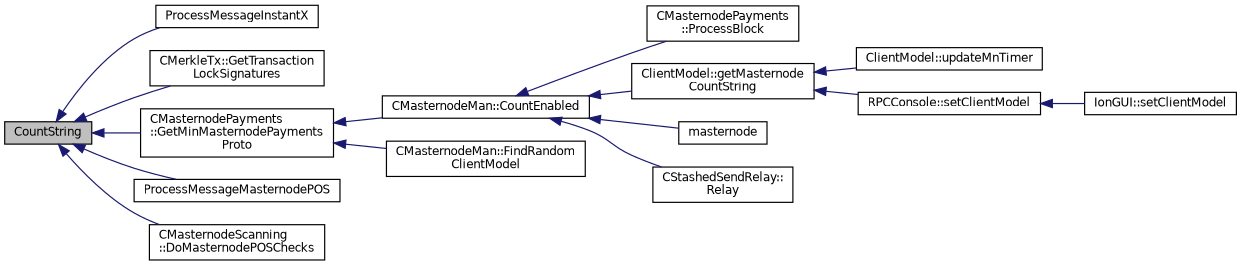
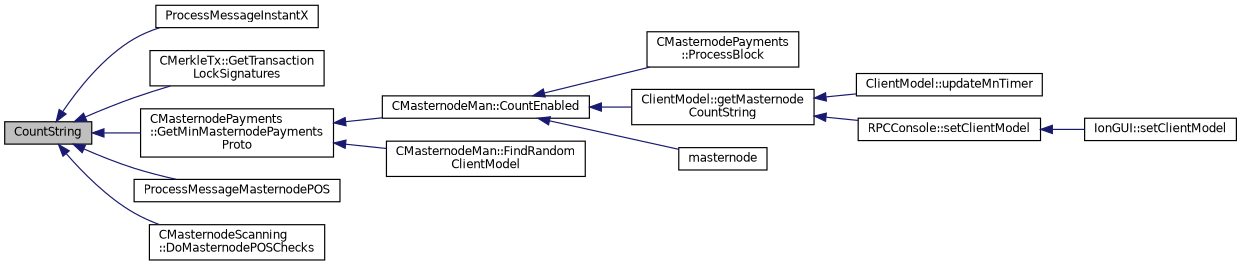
(723, 185) -> none
